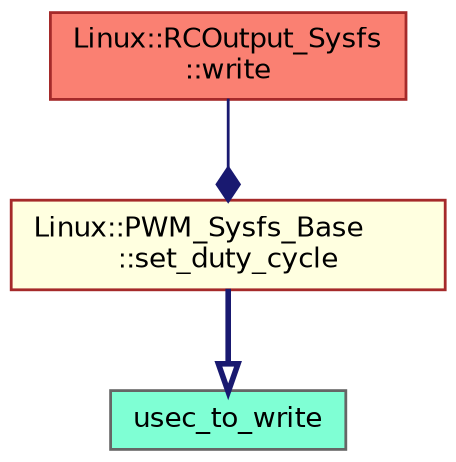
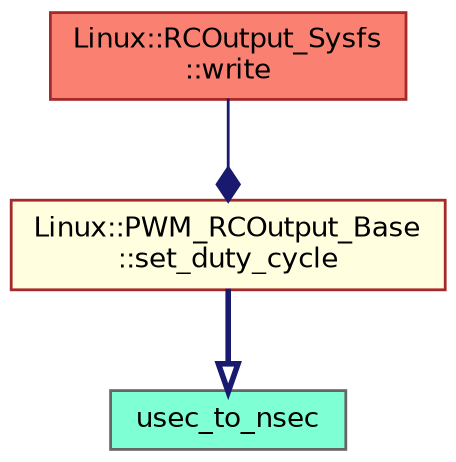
(228, 245) -> (228, 245)
(228, 420) -> (228, 420)
